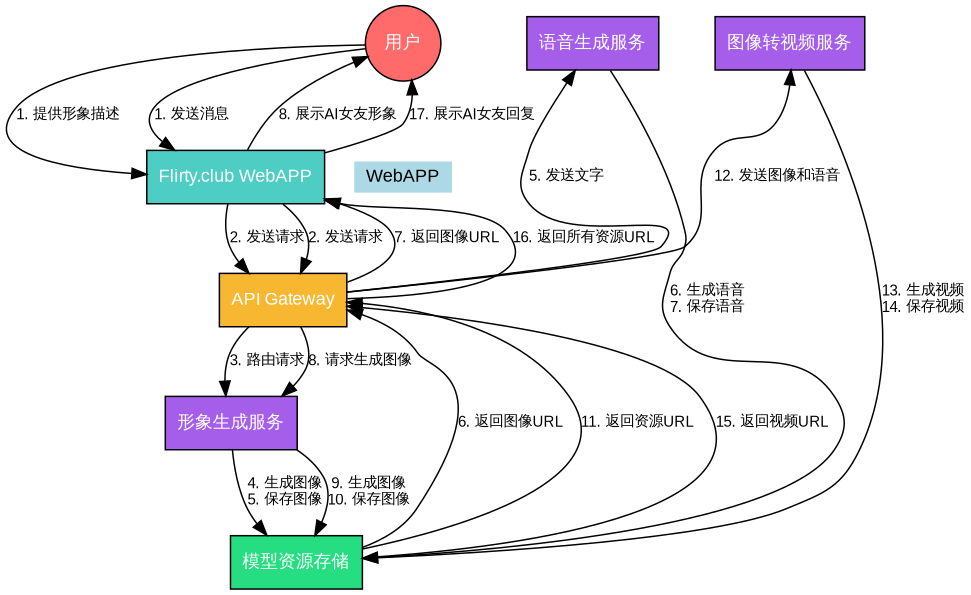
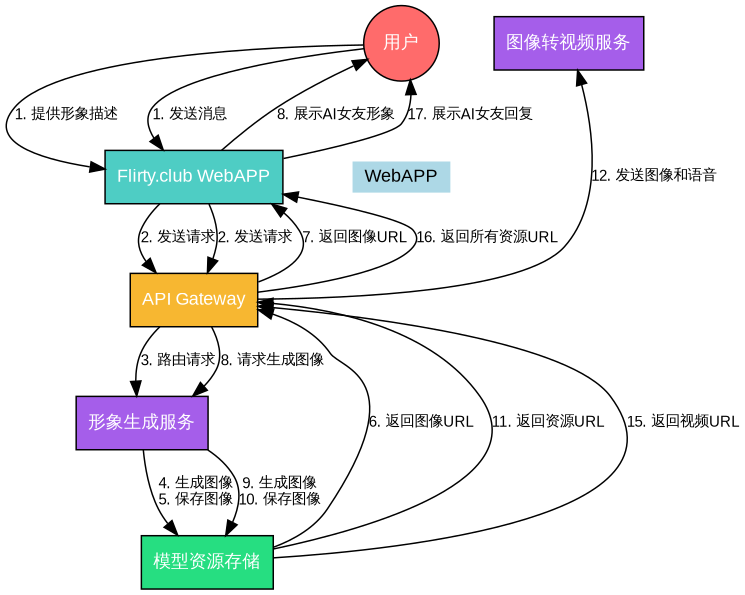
(593, 43) -> none
(823, 492) -> none
